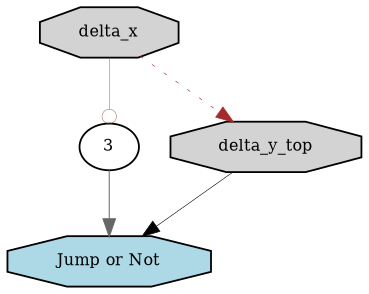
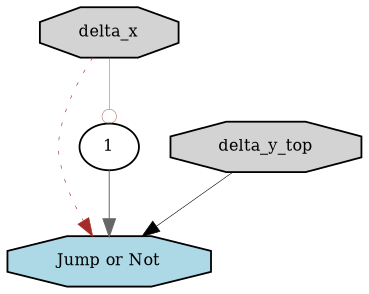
(180, 84) -> (59, 138)
(109, 147) -> (109, 147)
